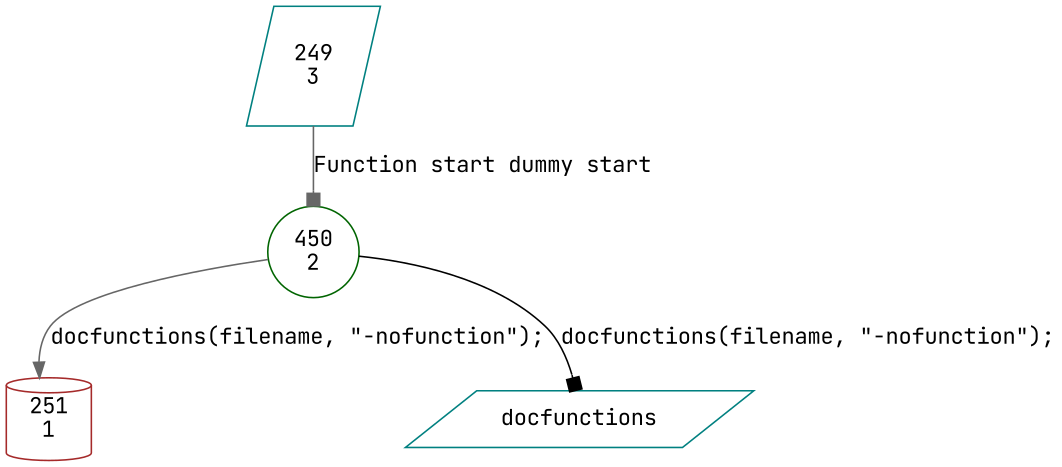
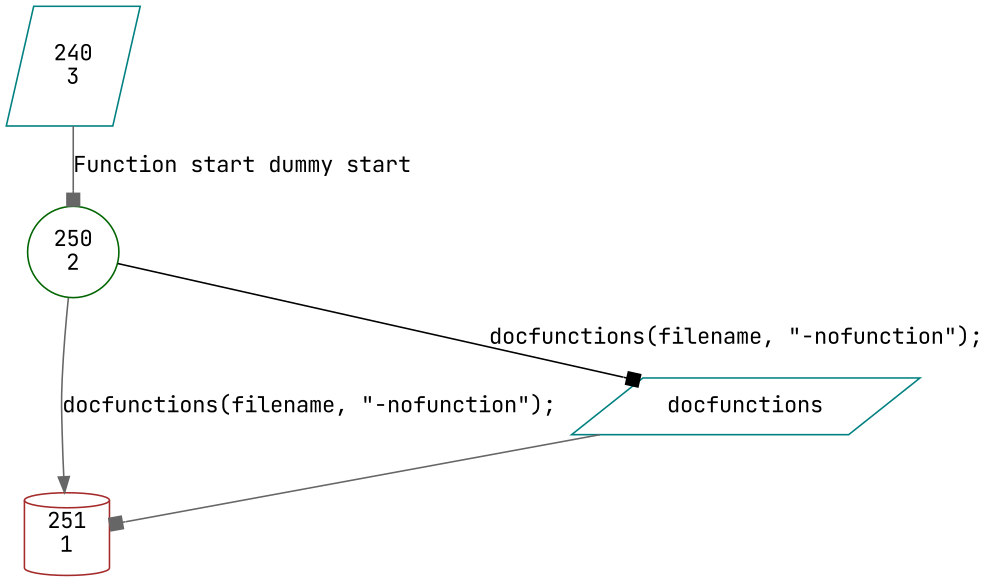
(313, 66) -> (73, 66)
(313, 252) -> (73, 252)
none -> (363, 478)
